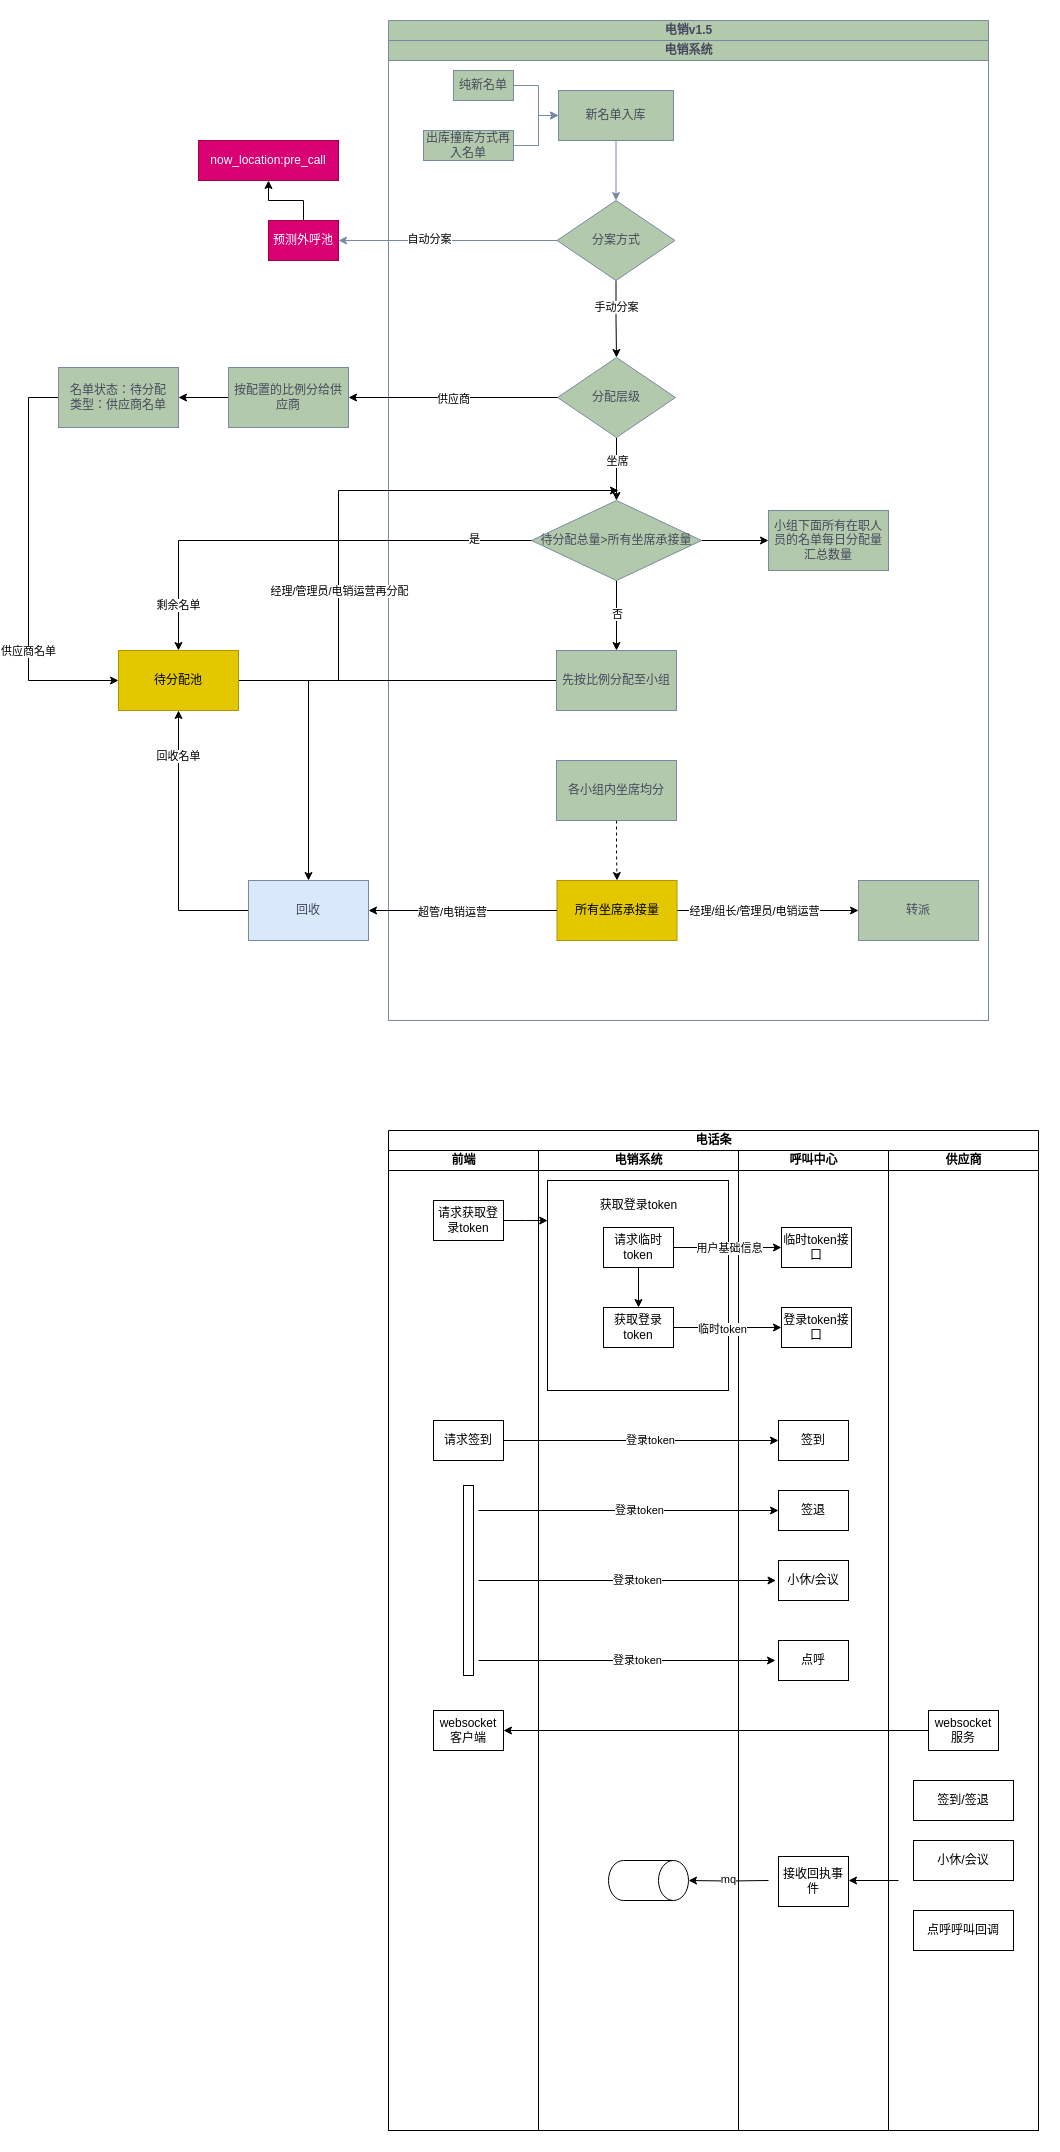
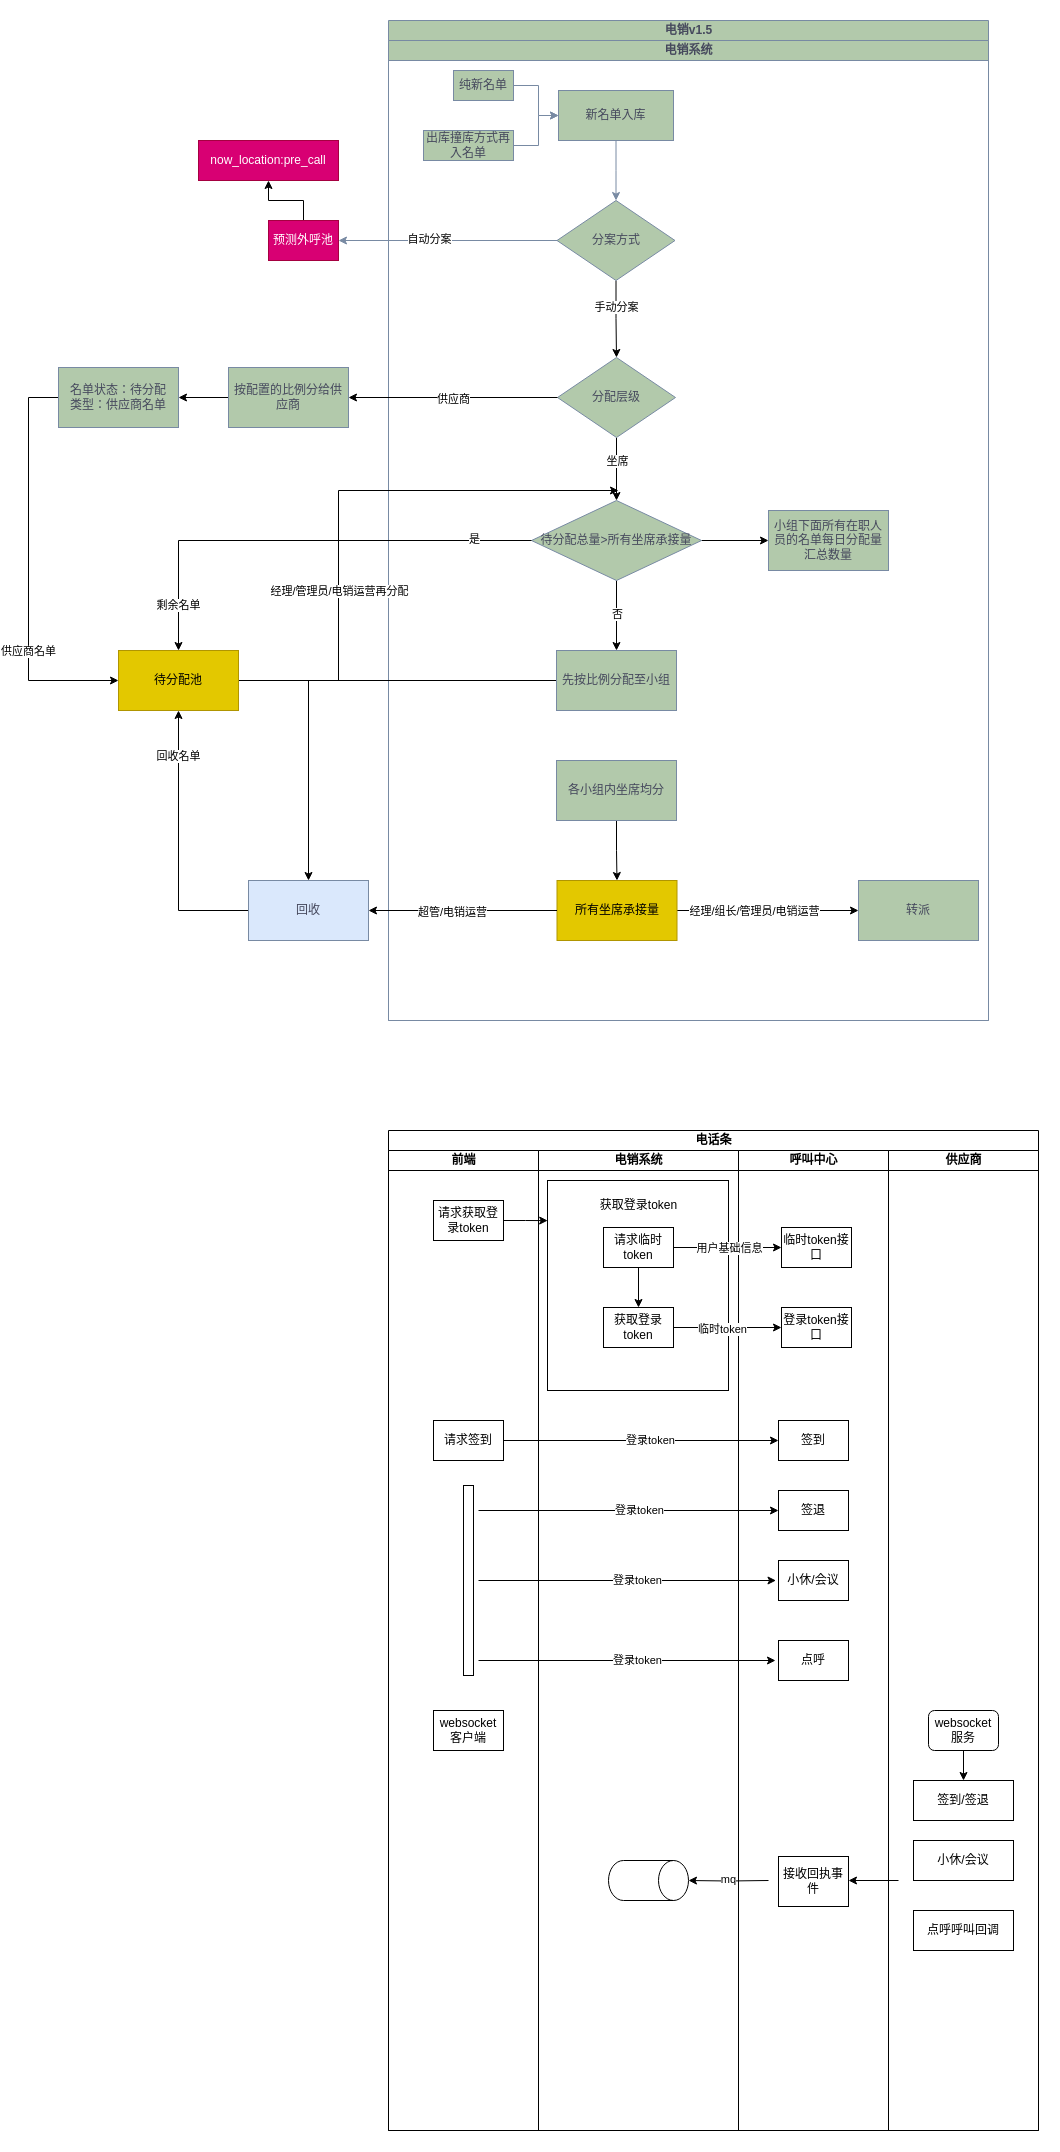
(617, 848) -> (617, 848)
(719, 1731) -> (964, 1770)
(964, 1731) -> (964, 1731)
